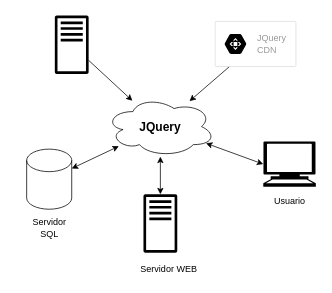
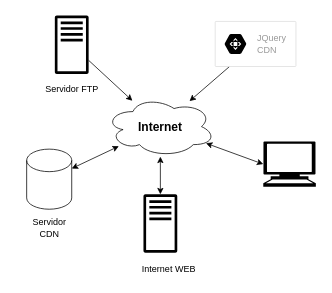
none -> (72, 89)
(160, 126) -> (160, 126)
(289, 201) -> none
(50, 228) -> (50, 228)
(169, 269) -> (169, 269)
